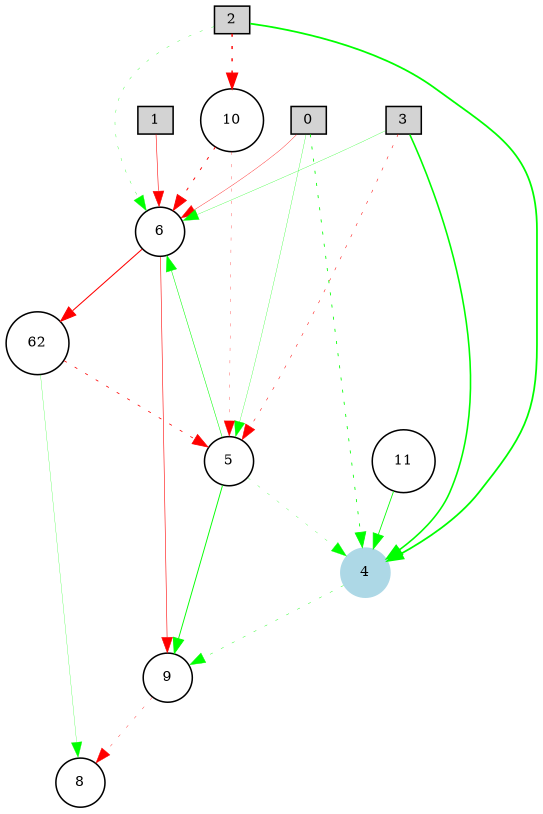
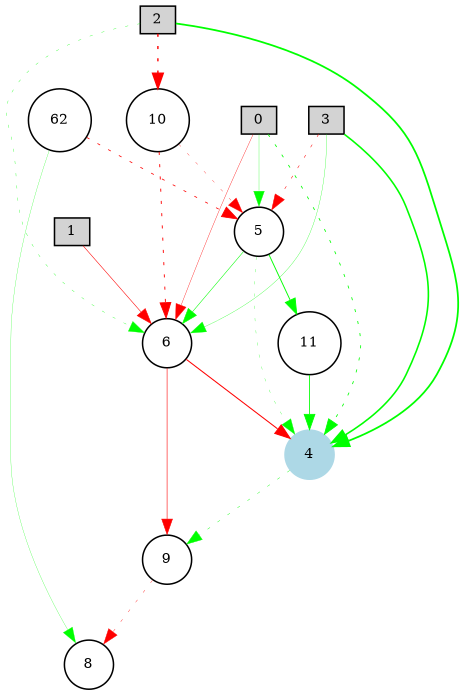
(107, 280) -> (232, 394)
(201, 562) -> (275, 268)
